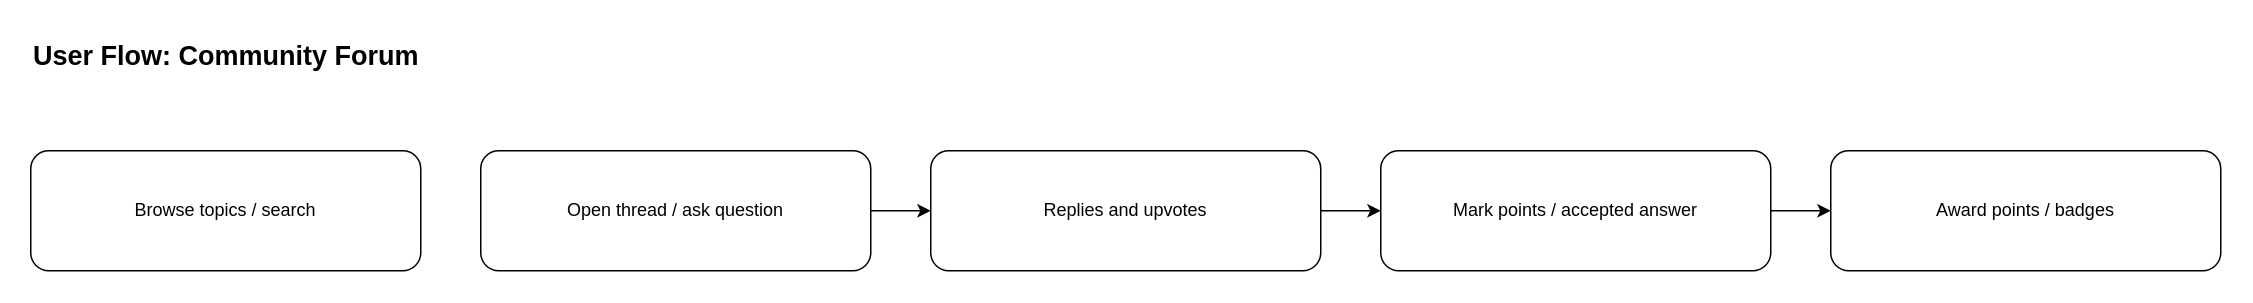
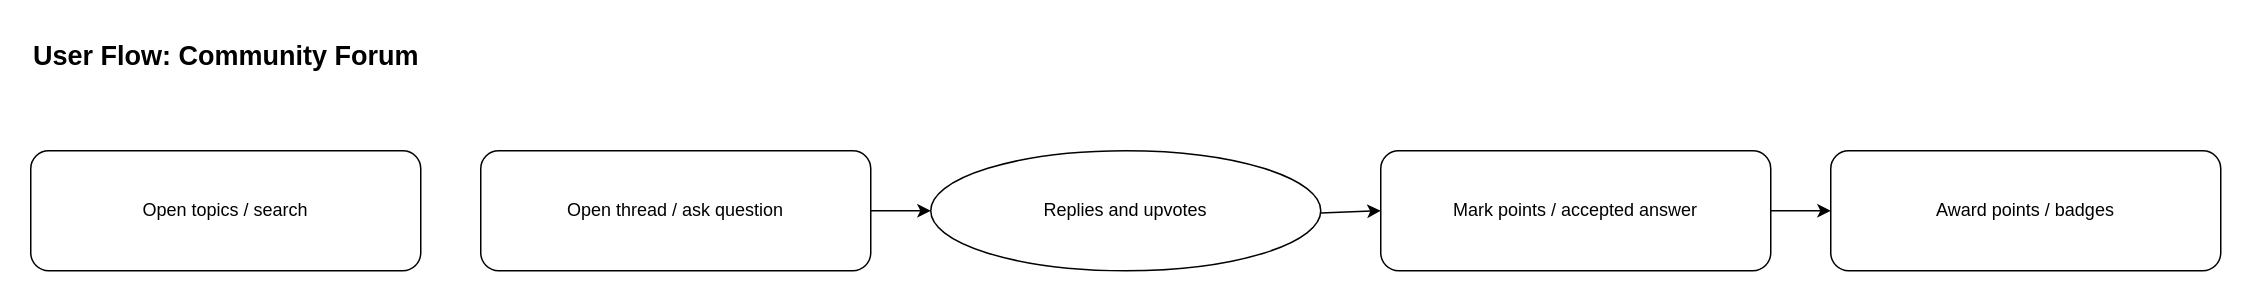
(226, 211) -> (226, 211)
(1126, 211) -> (1126, 211)
